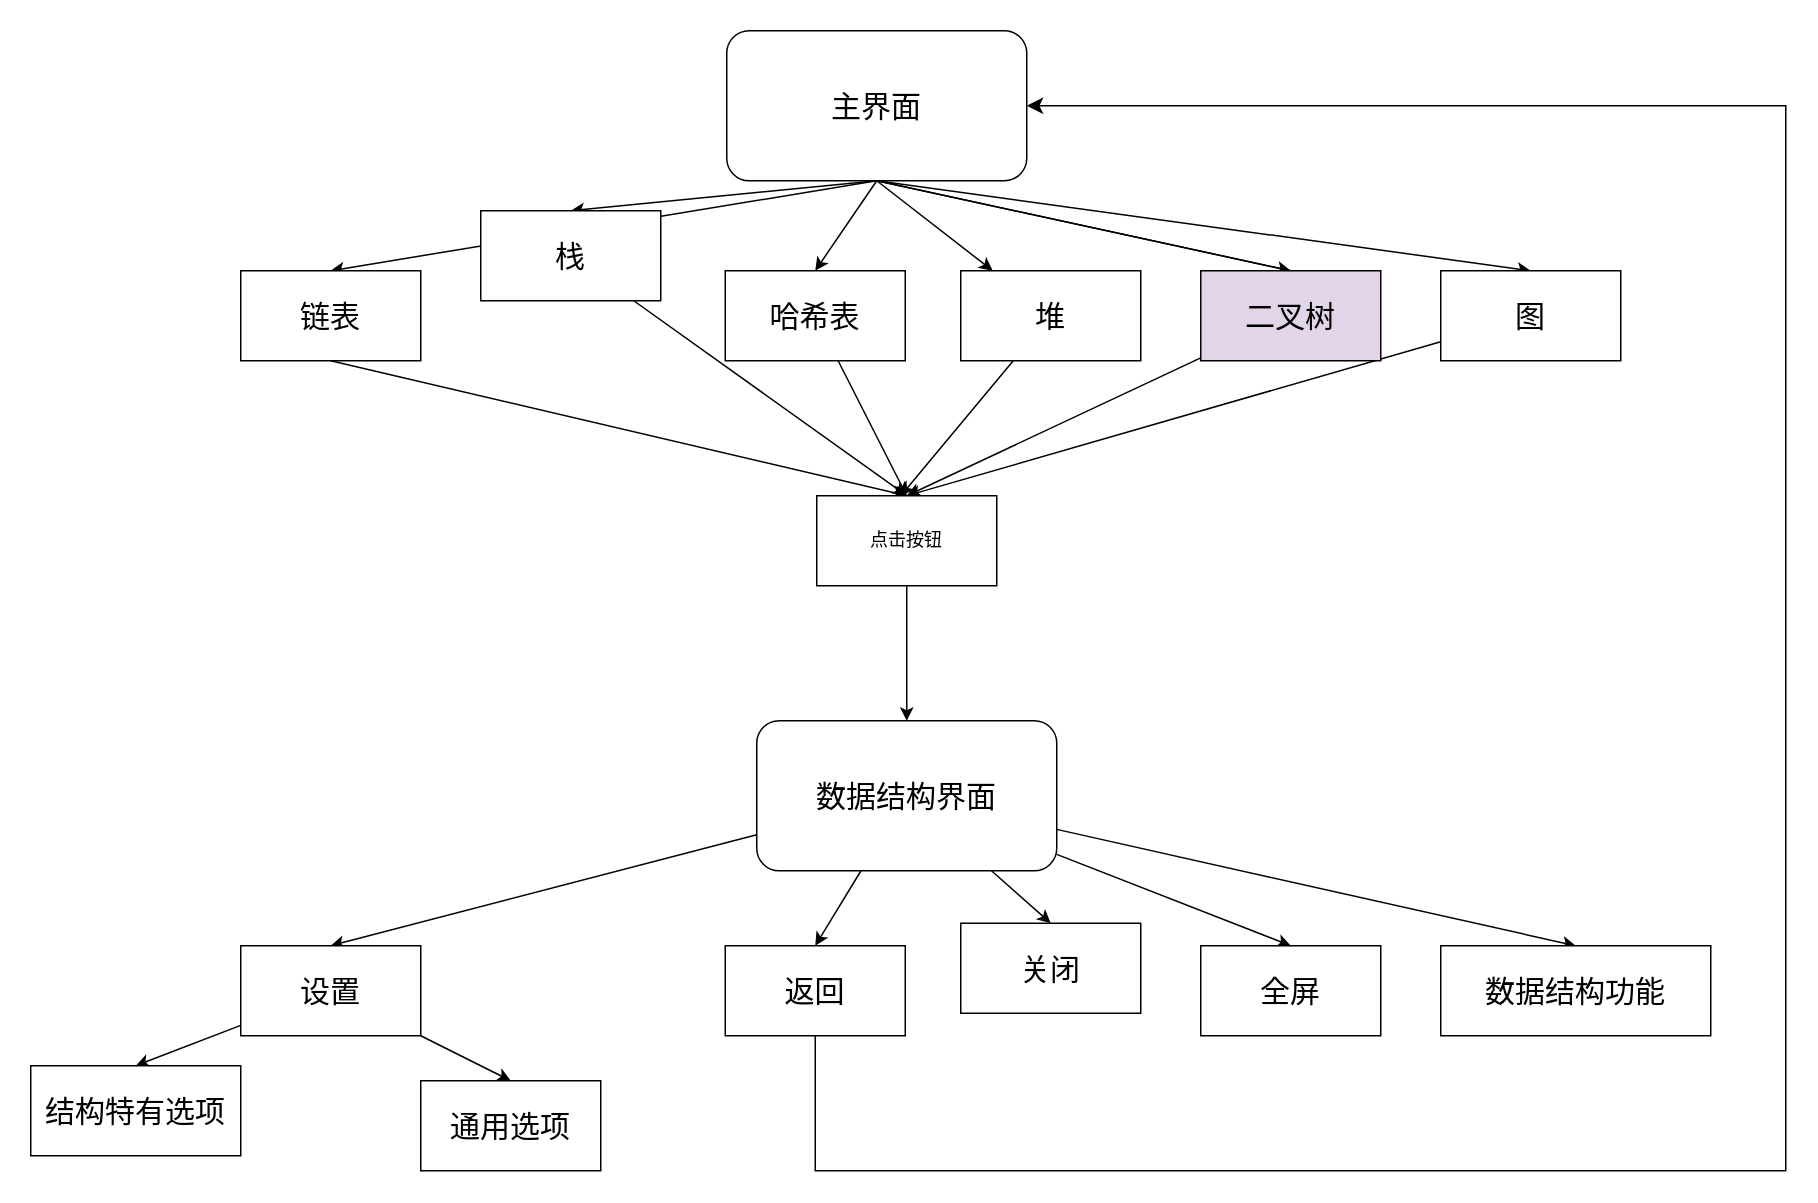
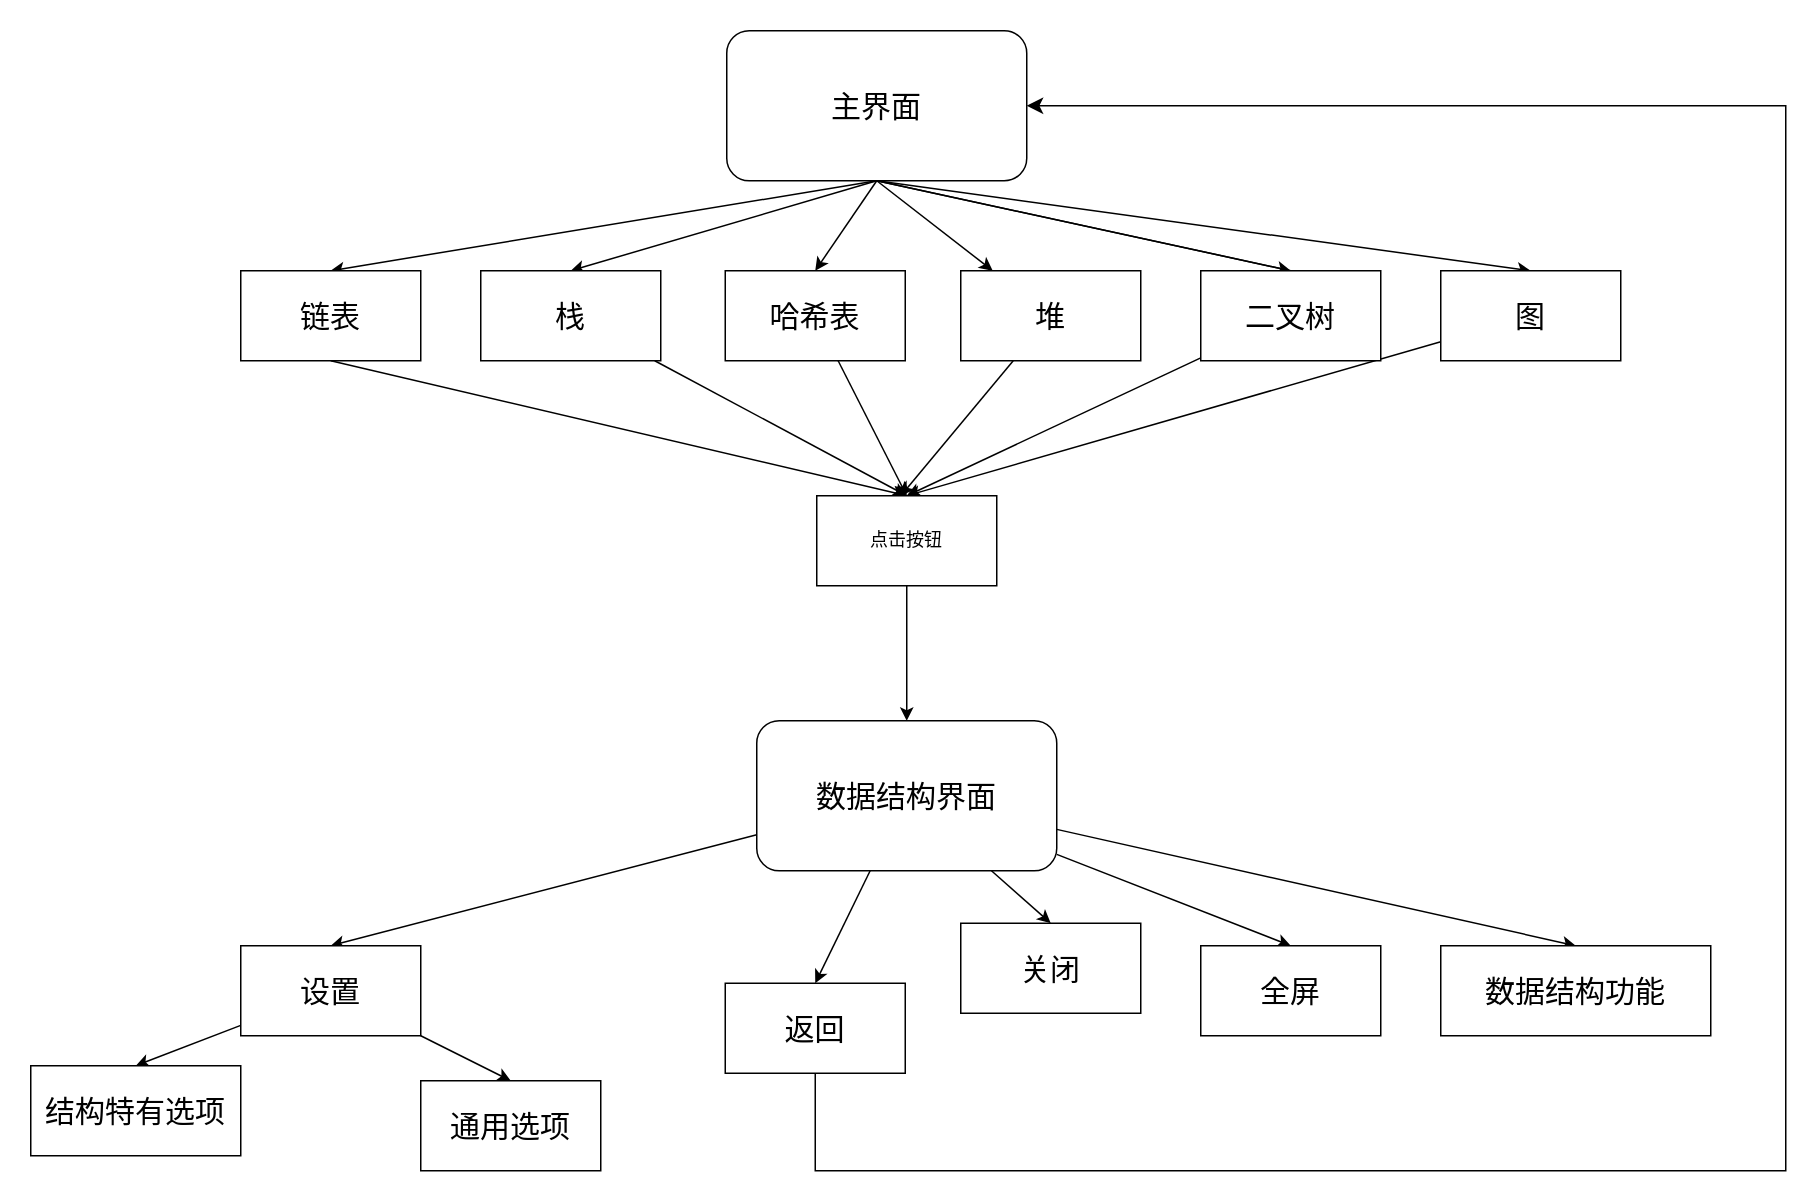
(571, 256) -> (571, 316)
(1291, 316) -> (1291, 316)
(815, 991) -> (815, 1028)
